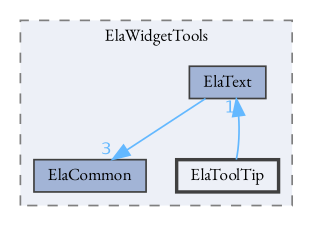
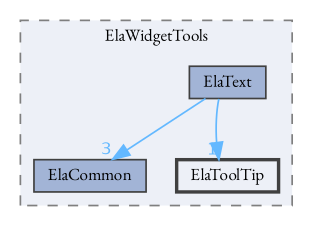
(239, 138) -> (216, 121)
